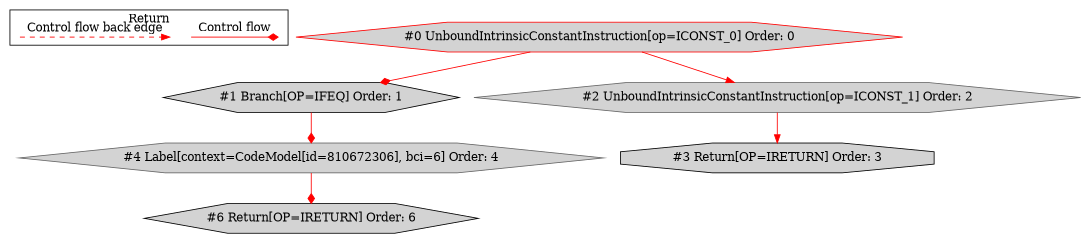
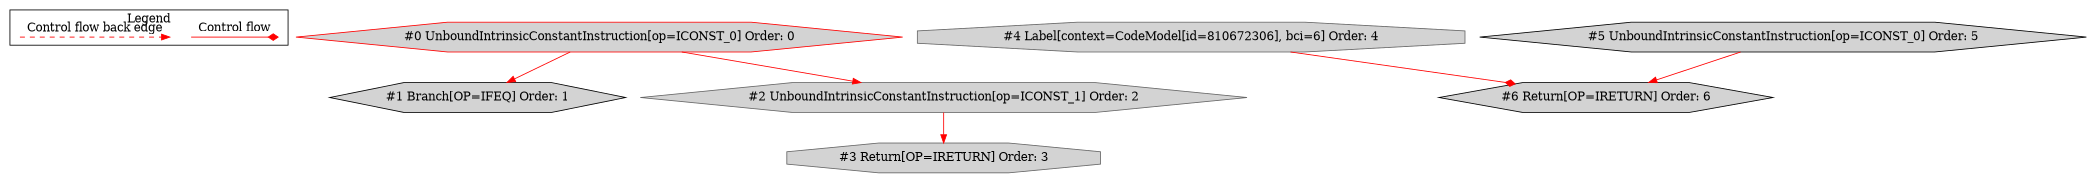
(149, 19) -> (149, 19)
none -> (1783, 37)
(460, 66) -> (542, 65)
(311, 123) -> none
(311, 158) -> (1191, 37)
(777, 158) -> (944, 158)
